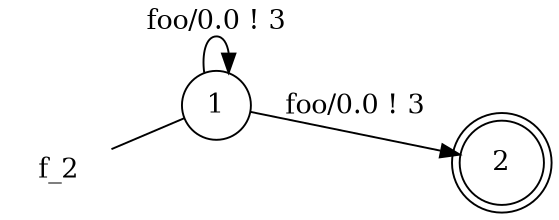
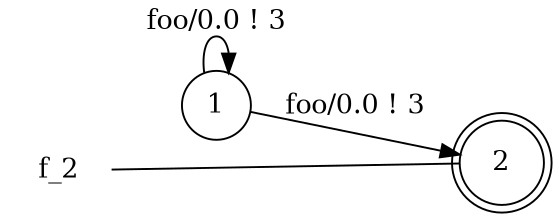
(148, 134) -> (285, 167)
